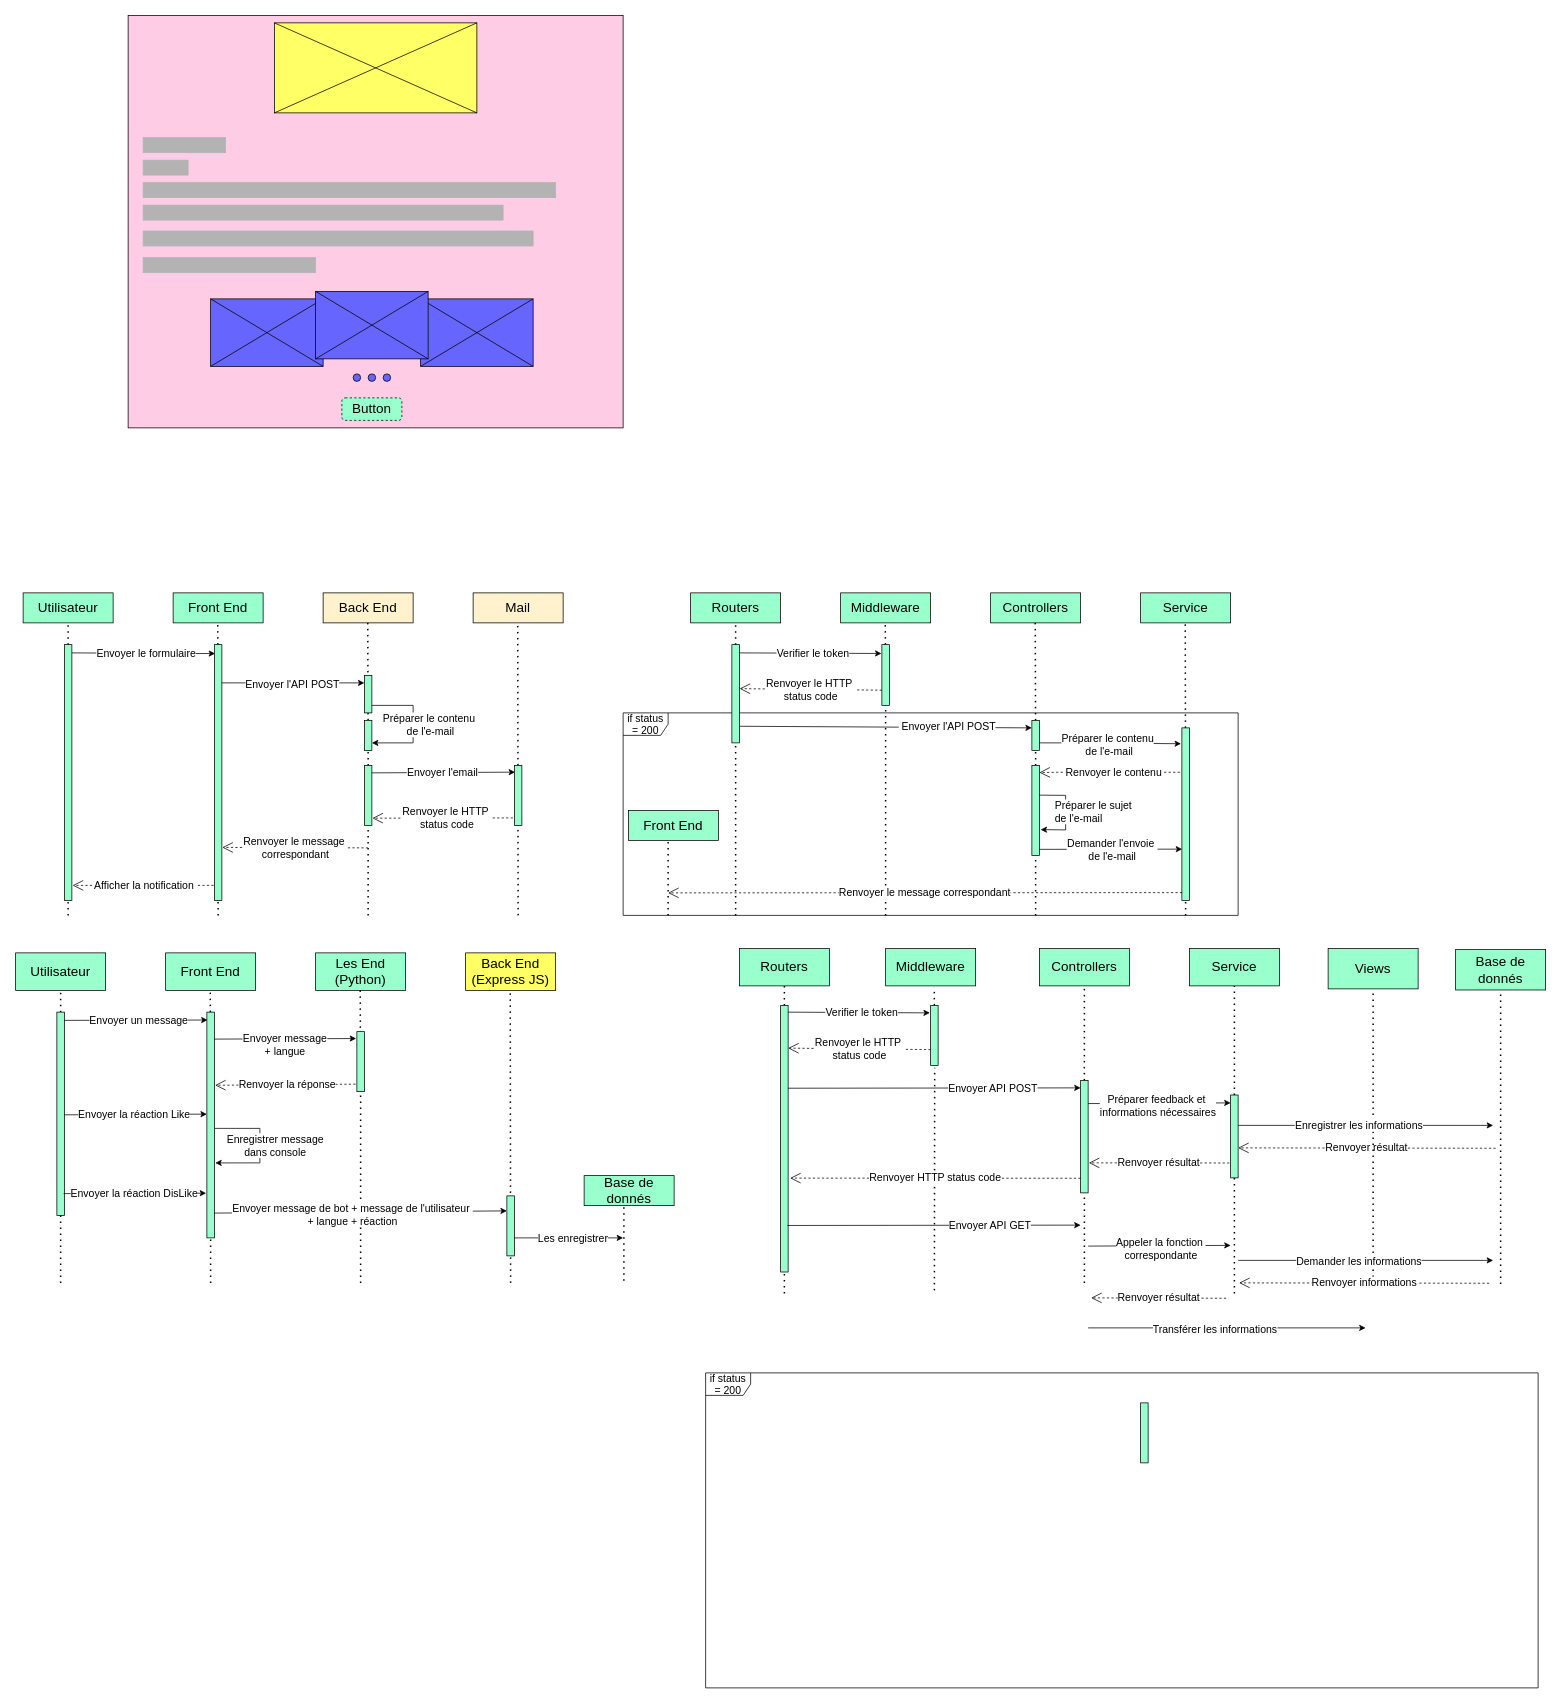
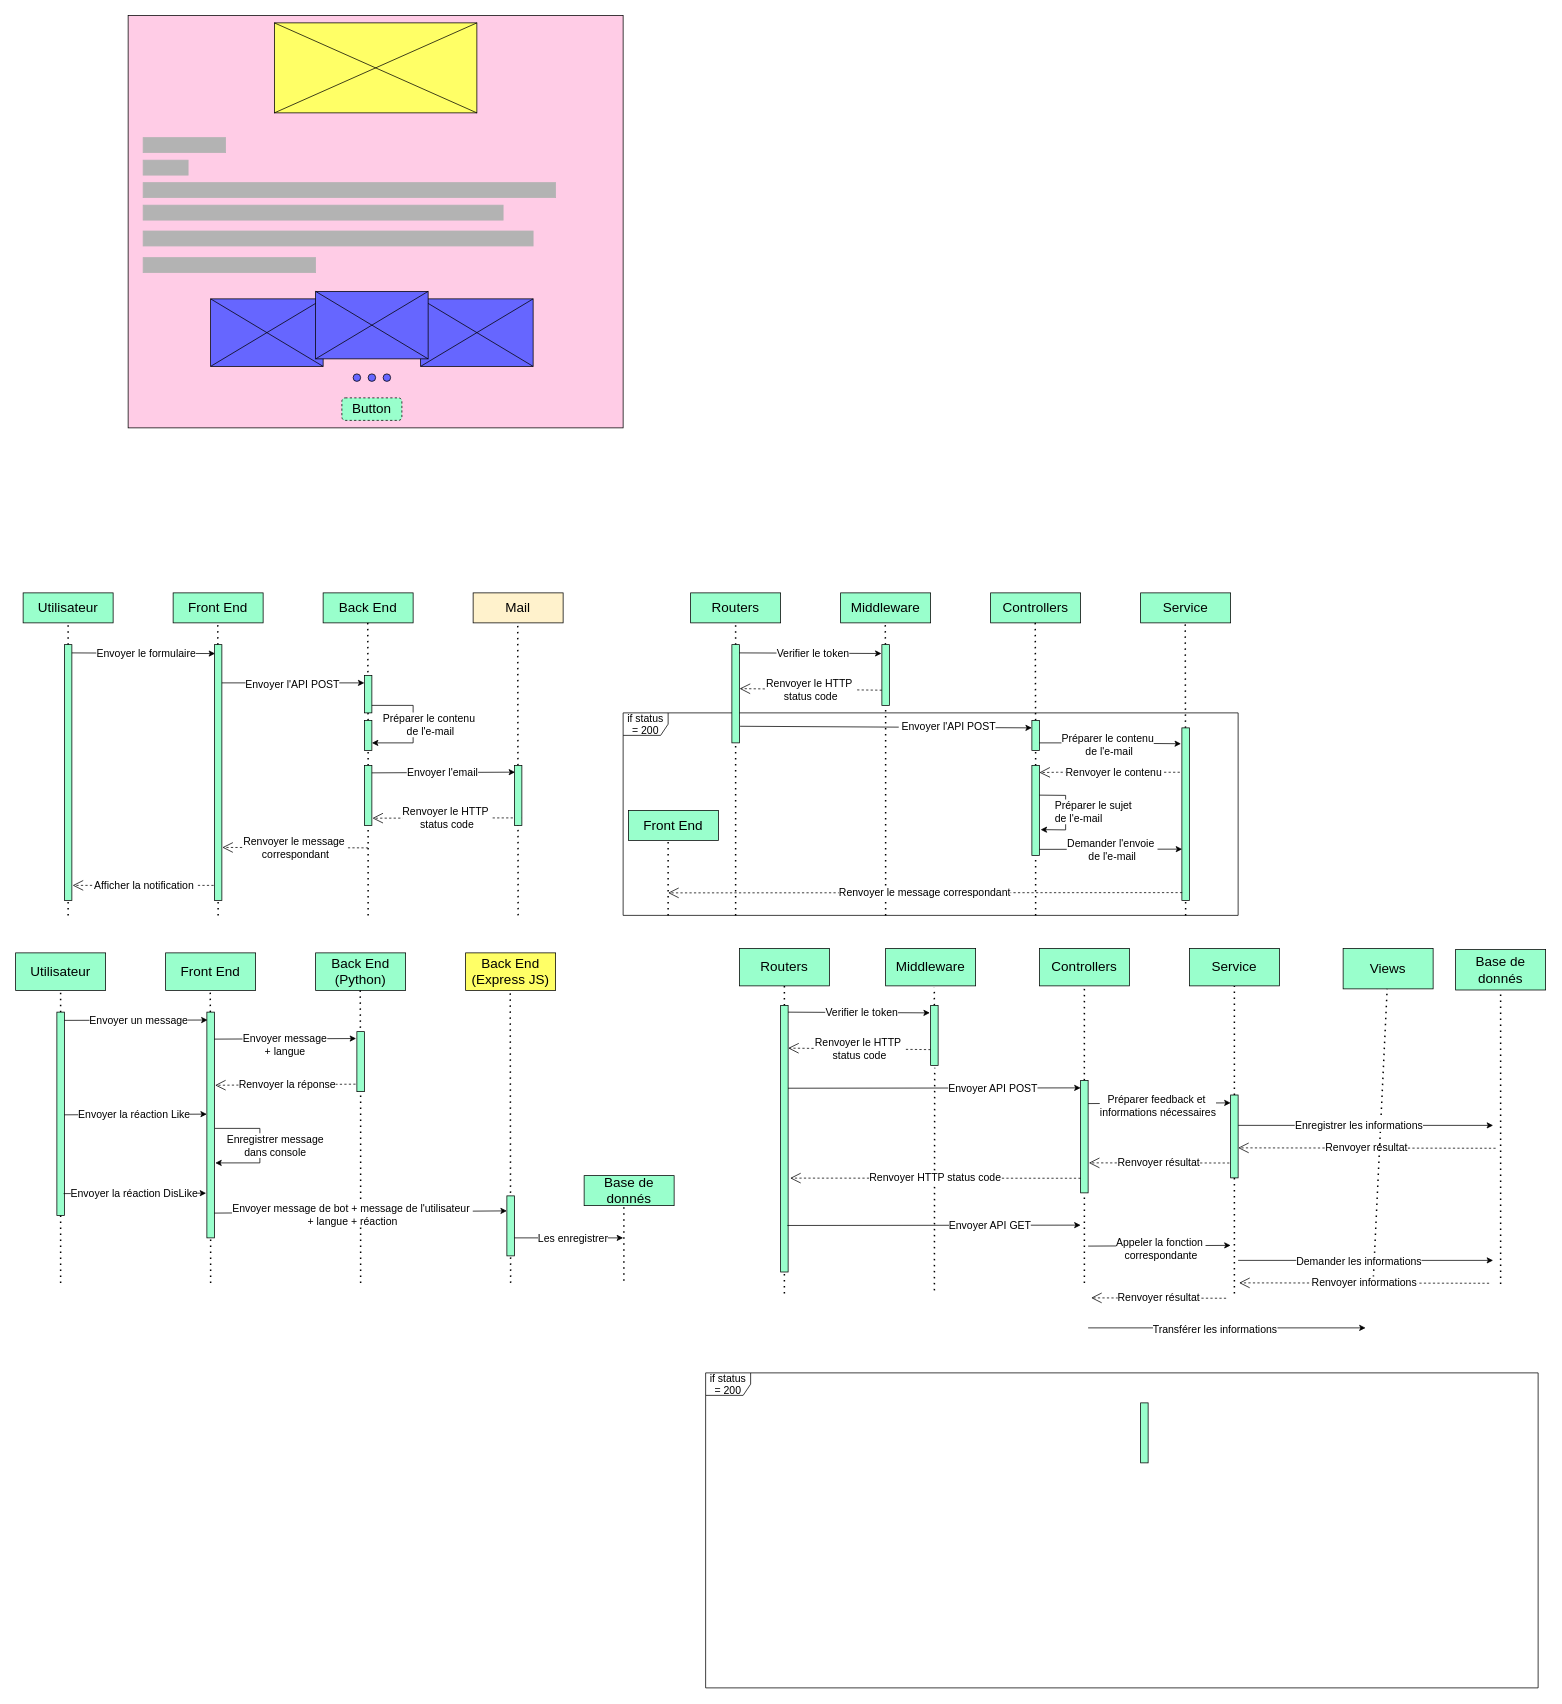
(368, 608) -> (368, 608)
(1373, 969) -> (1388, 969)
(360, 972) -> (360, 972)
